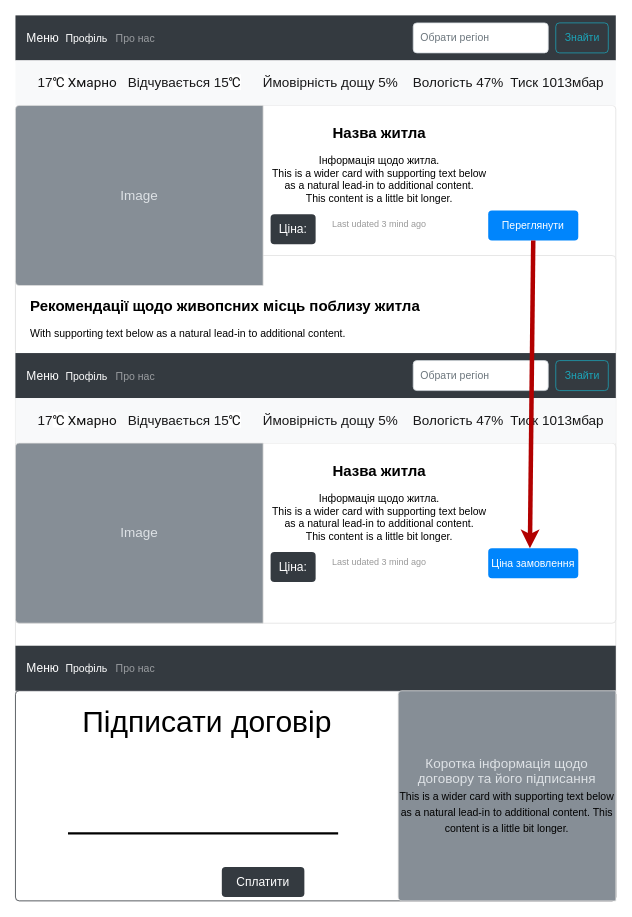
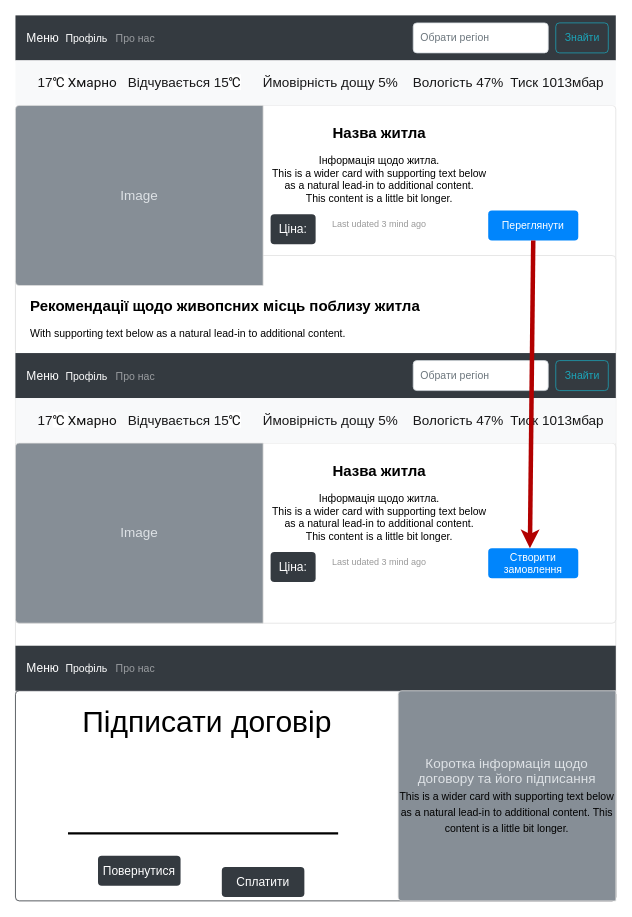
(533, 563) -> (533, 563)
none -> (139, 870)
